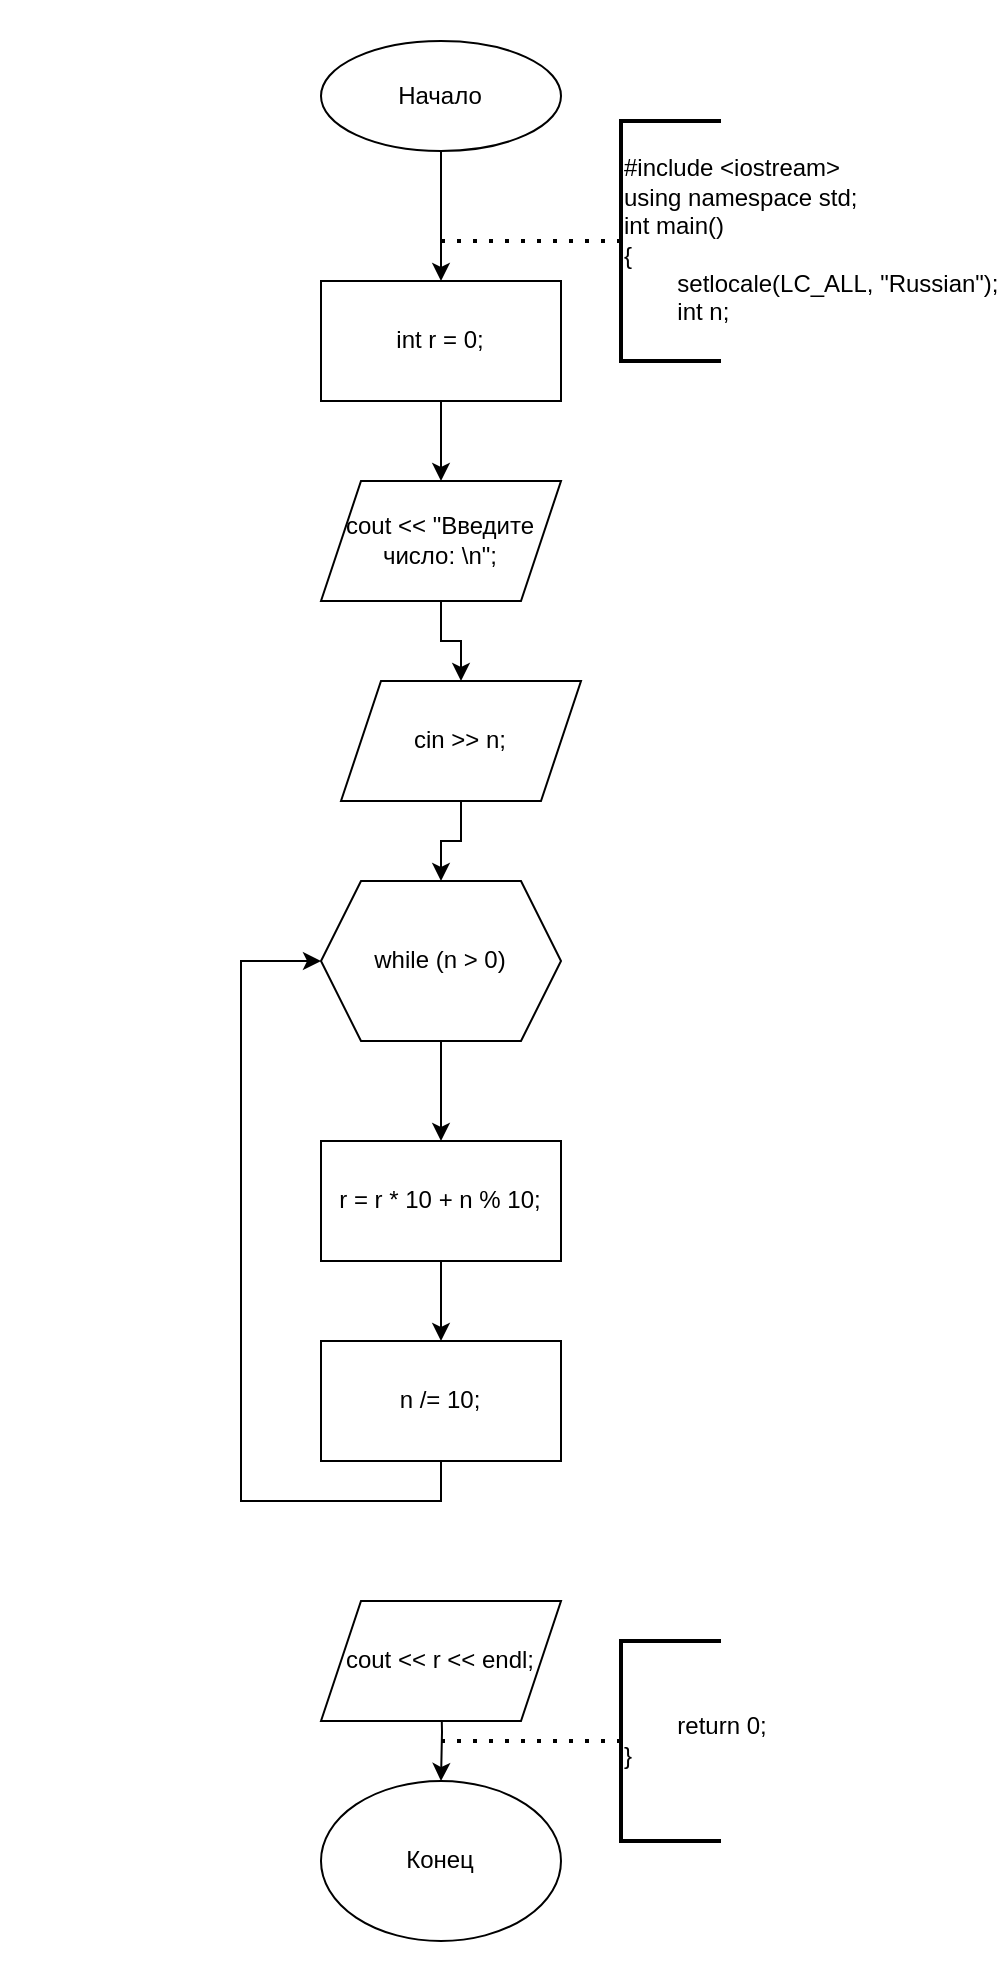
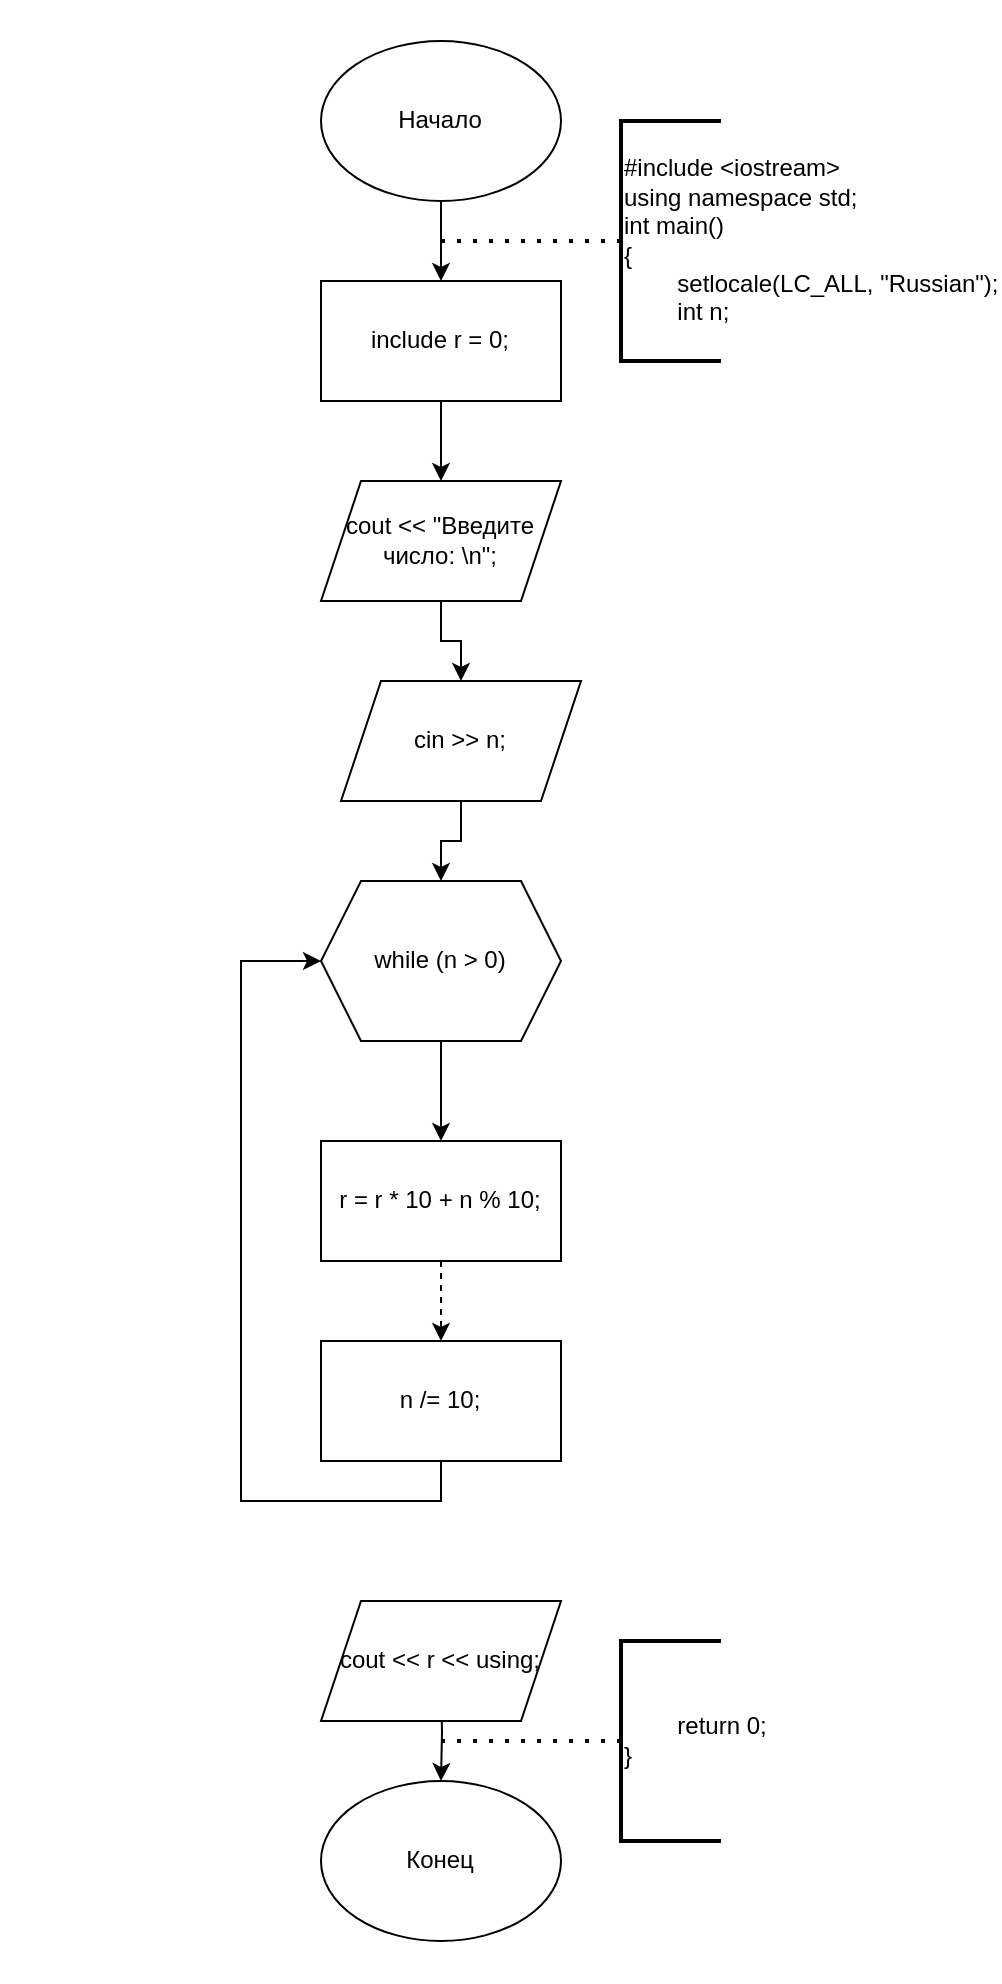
(441, 96) -> (441, 121)
(441, 341) -> (441, 341)
(441, 1293) -> (441, 1293)
(441, 1661) -> (441, 1661)
